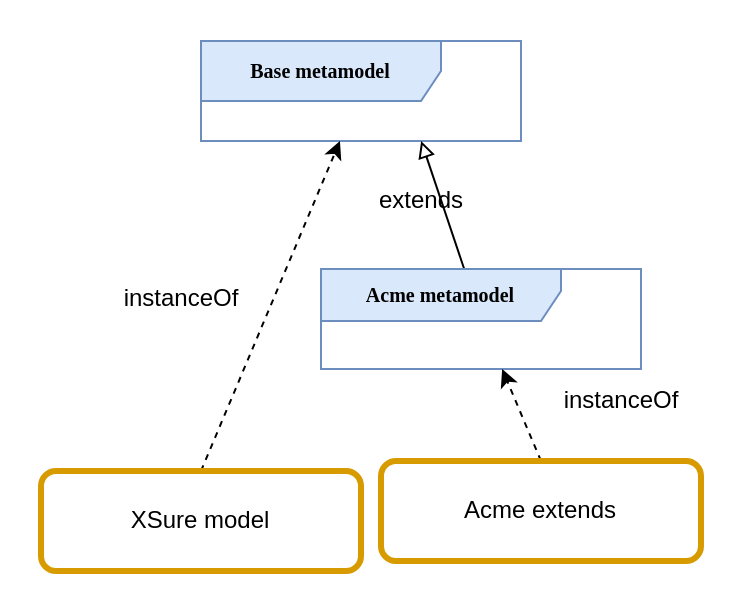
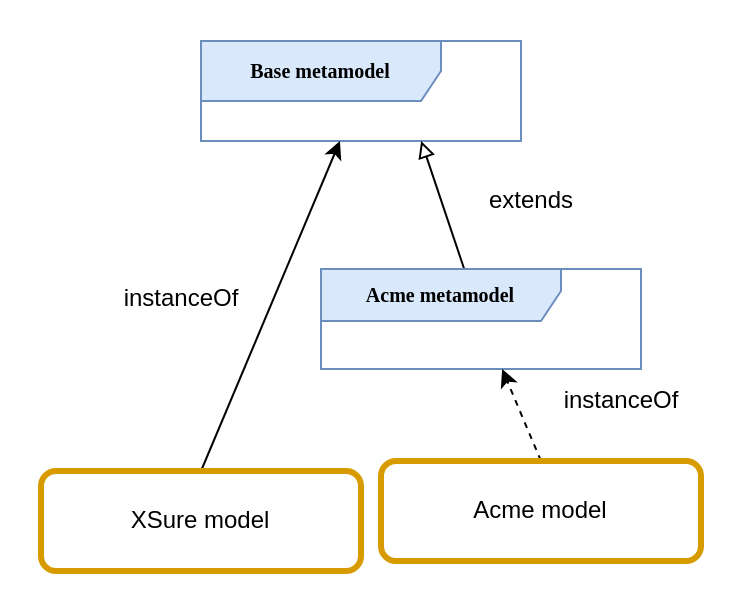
(421, 201) -> (531, 201)
(269, 310) -> (269, 310)
(541, 511) -> (541, 511)
